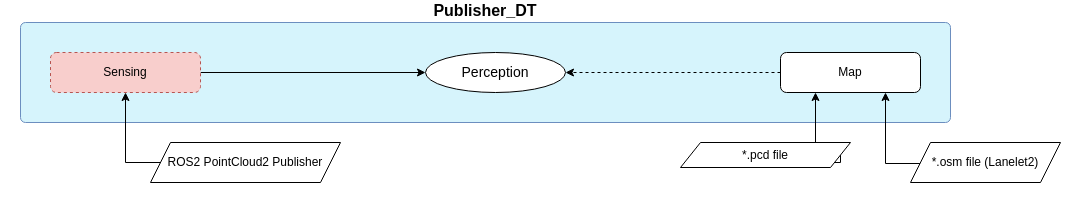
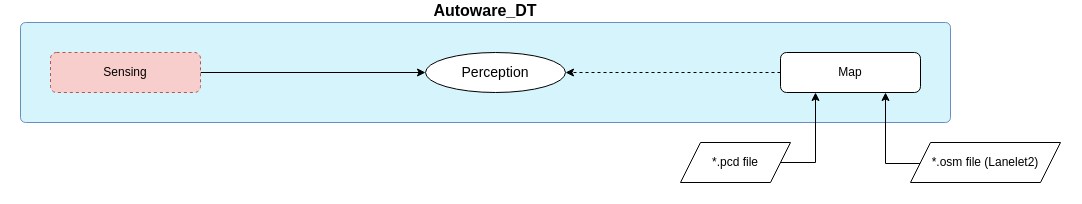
(486, 10) -> (486, 10)
(126, 148) -> none
(766, 155) -> (736, 163)
(246, 163) -> none
